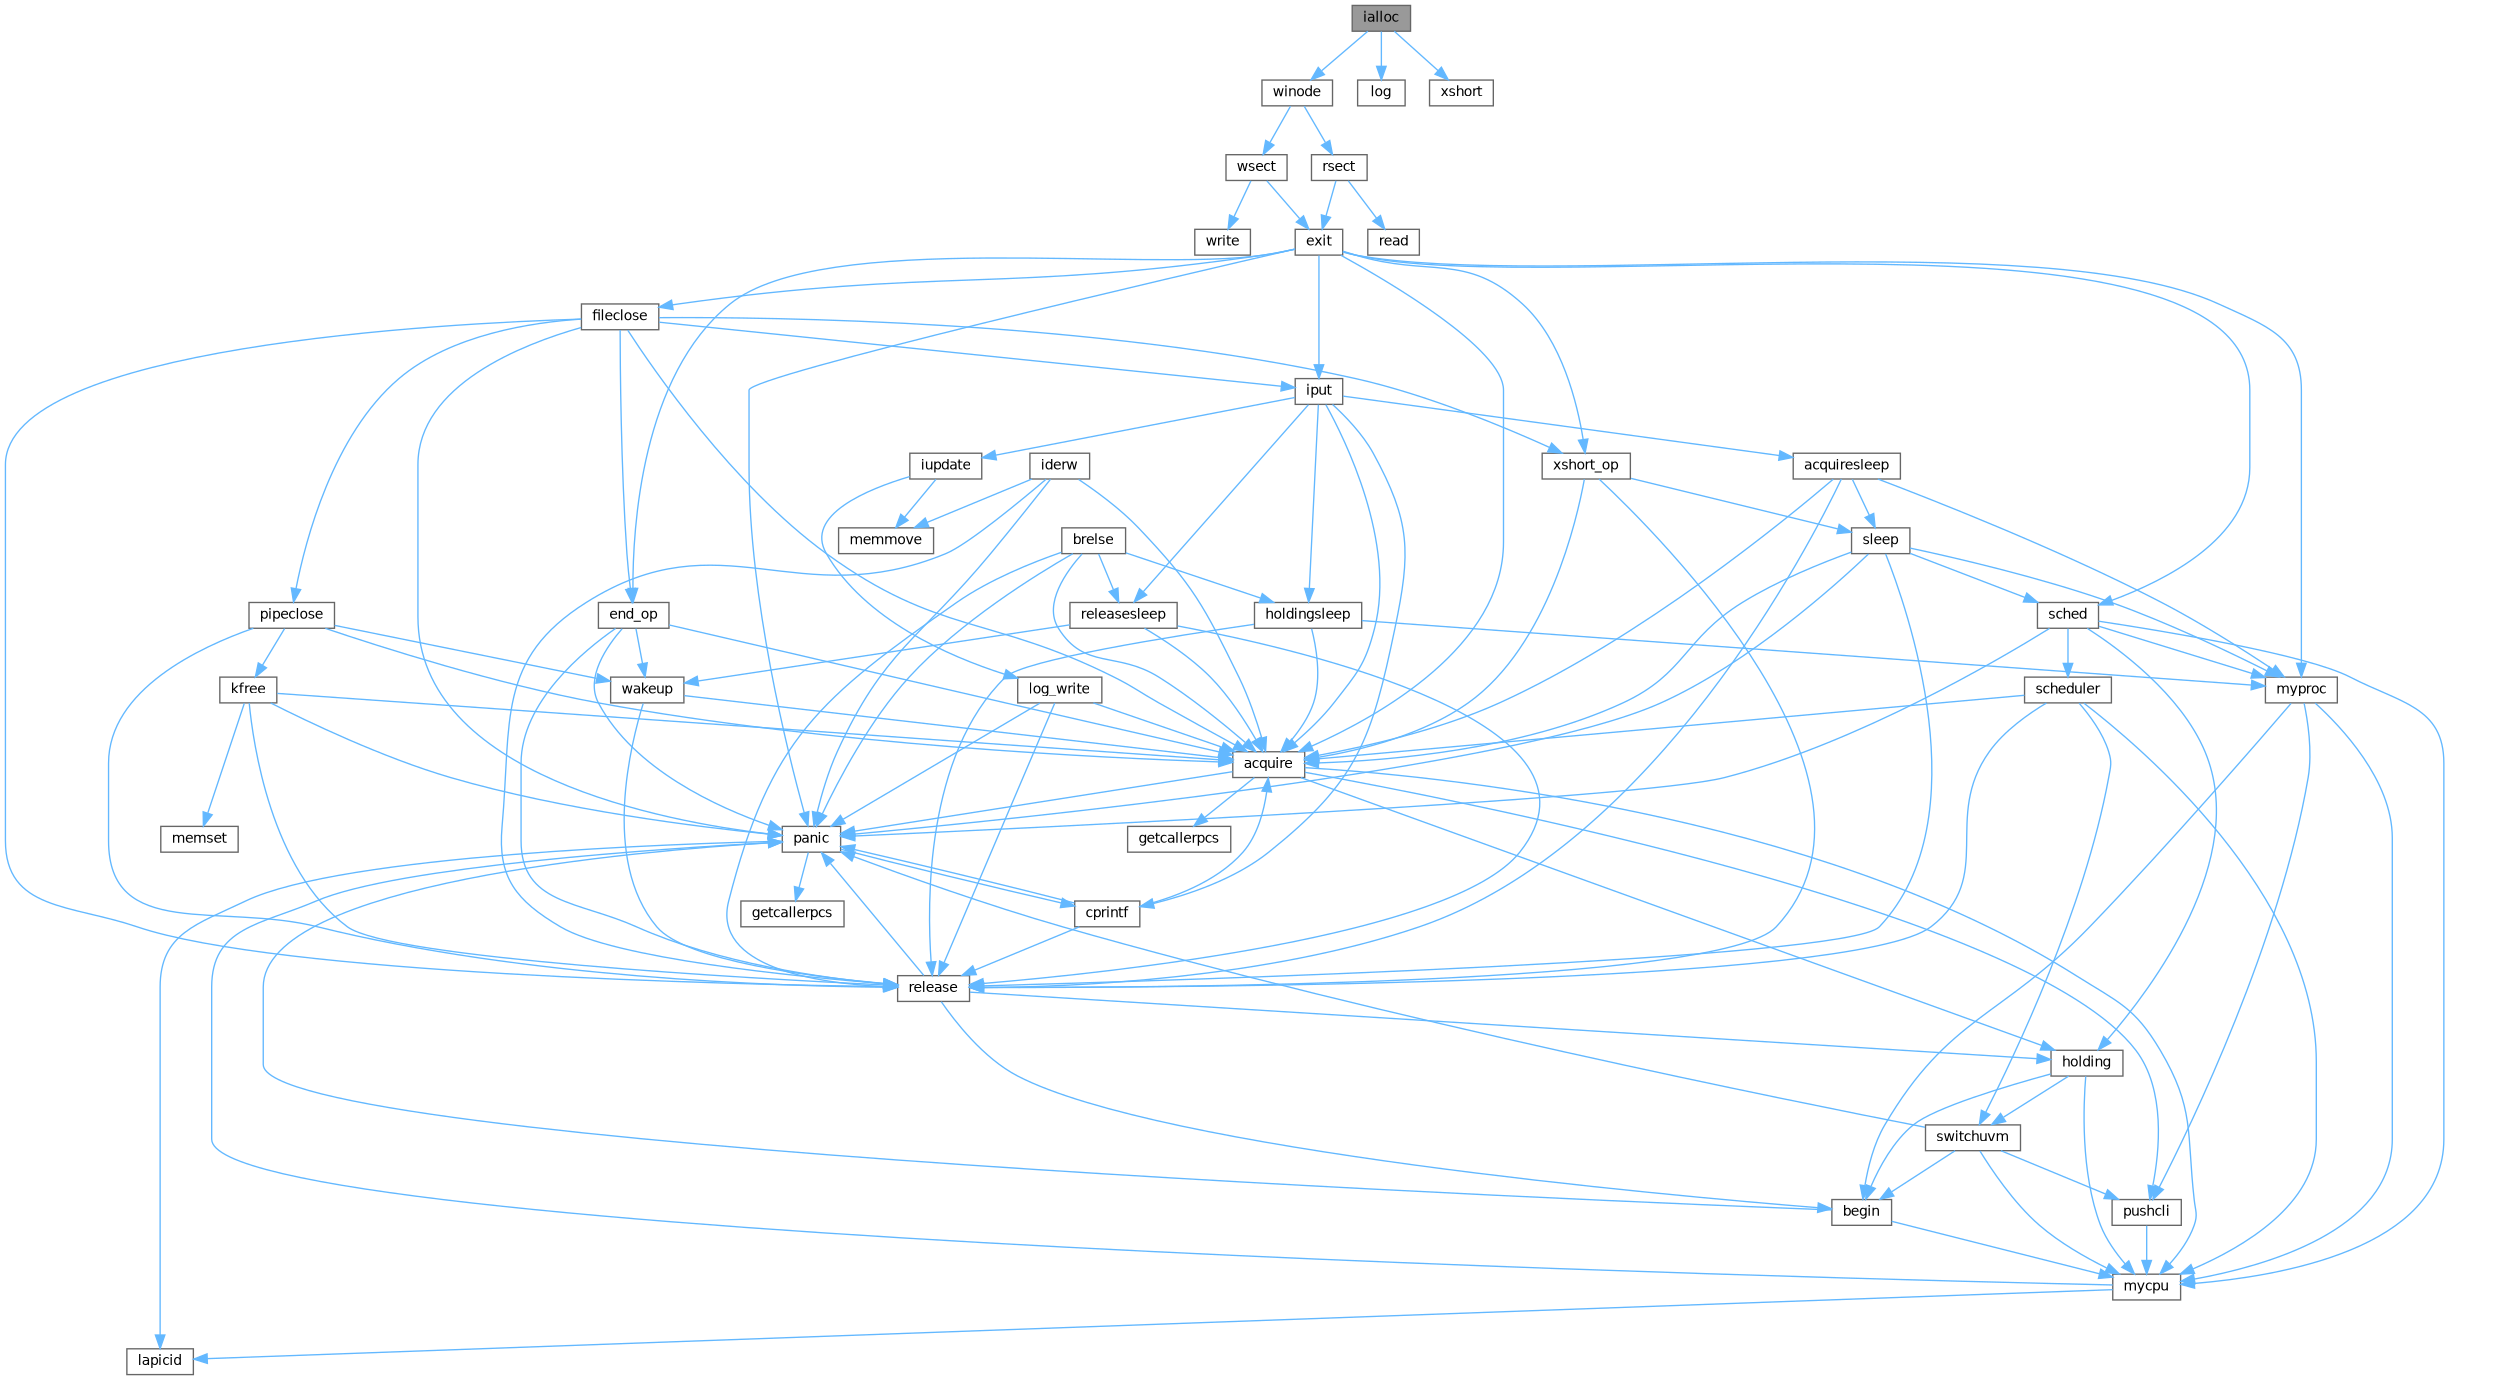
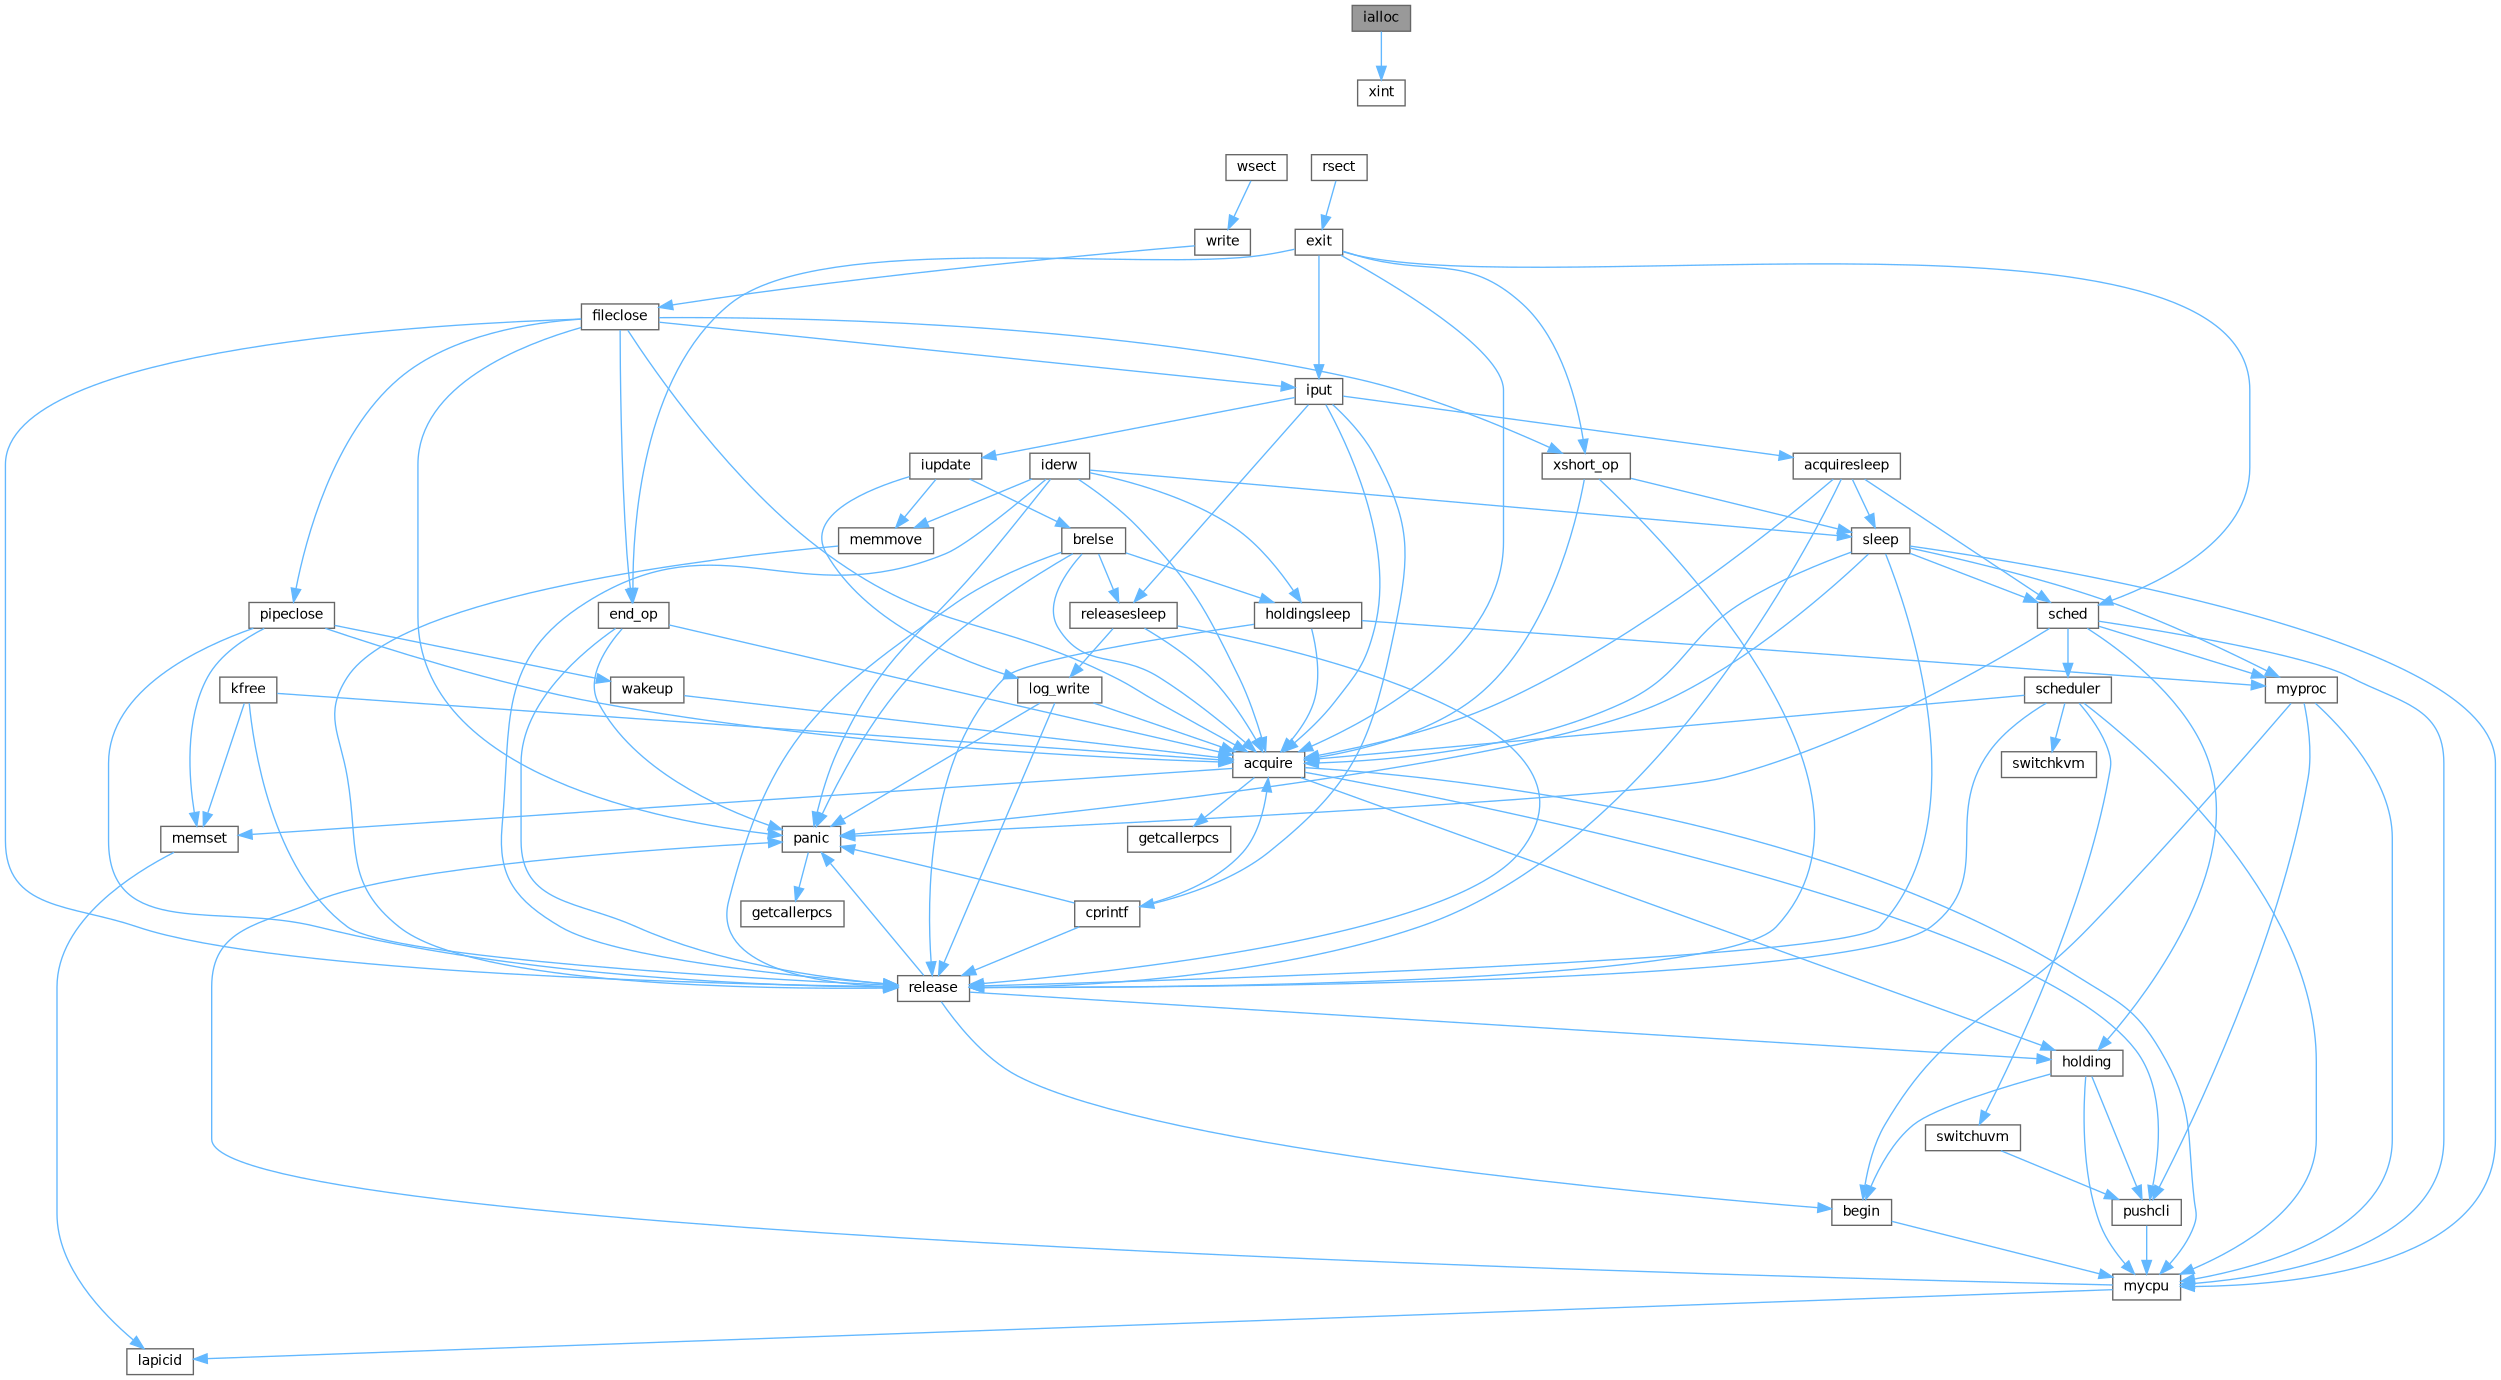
(1297, 93) -> none
(1381, 93) -> (1381, 93)
(1461, 93) -> none
(1283, 200) -> none
(1394, 242) -> none
(2079, 273) -> none
(984, 279) -> (933, 271)
(813, 367) -> none
(1314, 496) -> (1199, 508)
none -> (1009, 498)
none -> (1464, 503)
(2081, 563) -> (1952, 537)
(639, 646) -> none
(273, 647) -> (197, 706)
(865, 656) -> (1102, 641)
none -> (2049, 765)
(513, 793) -> none
(1044, 801) -> (742, 801)
(951, 877) -> none
(275, 891) -> (57, 1083)
(652, 919) -> (350, 796)
(1358, 1004) -> none
(2036, 1097) -> (2114, 1131)
(732, 1147) -> none
(1923, 1171) -> none
(2034, 1220) -> (2495, 812)
